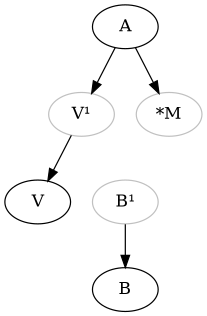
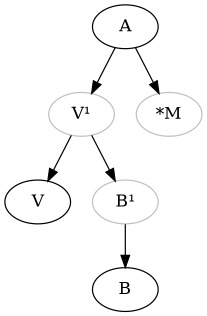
none -> (101, 153)
